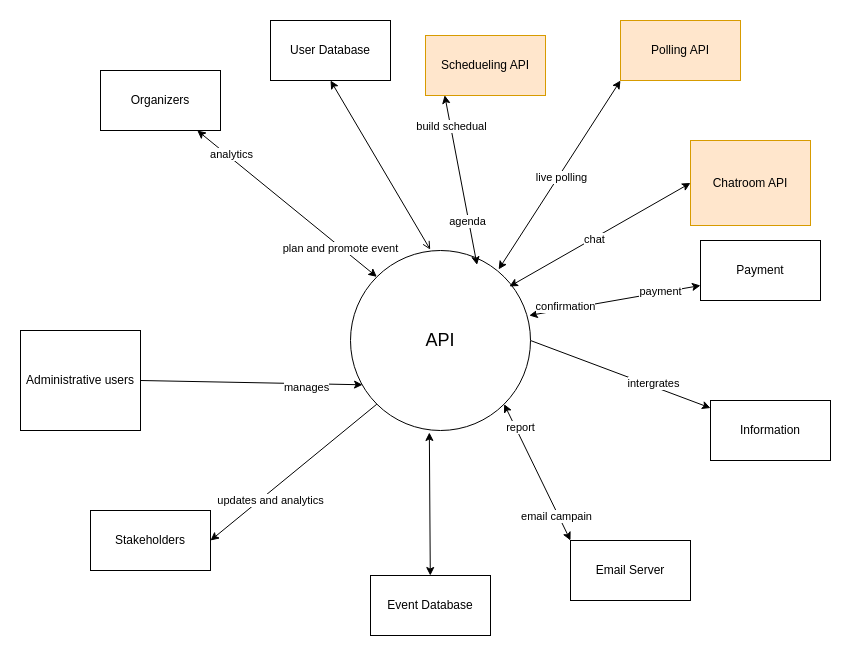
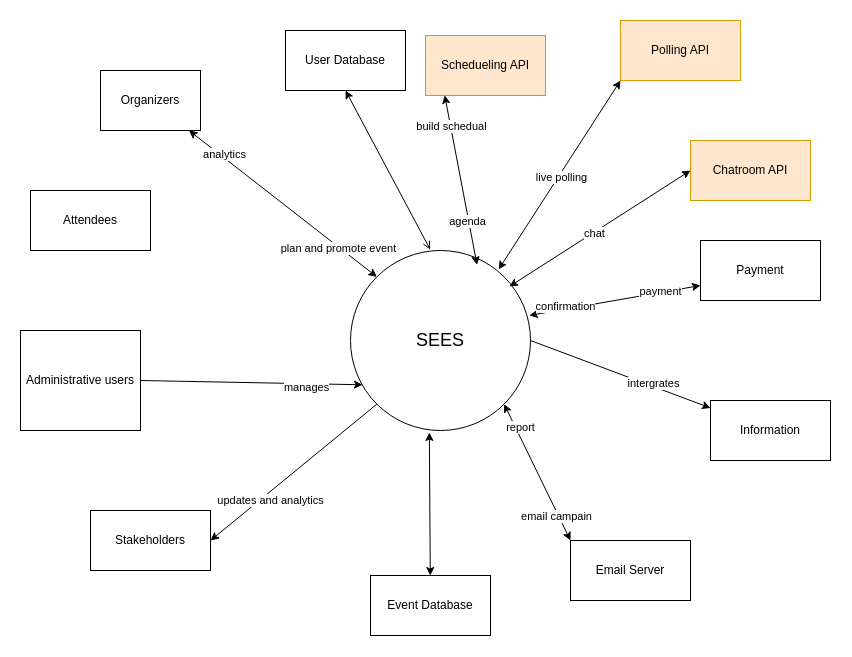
(331, 51) -> (346, 61)
(161, 101) -> (151, 101)
(751, 183) -> (751, 171)
none -> (91, 221)
(441, 341) -> (441, 341)
